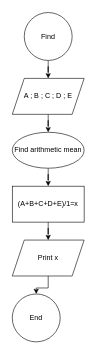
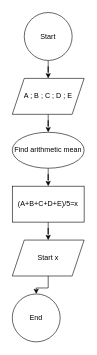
(48, 36) -> (48, 36)
(48, 204) -> (48, 204)
(48, 258) -> (48, 258)
